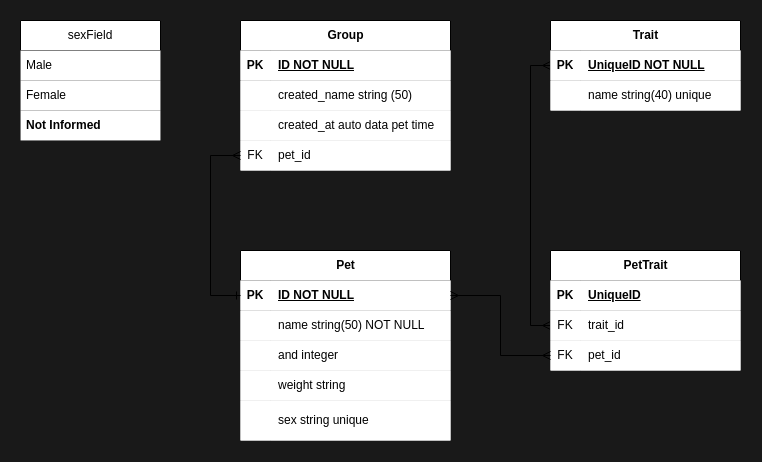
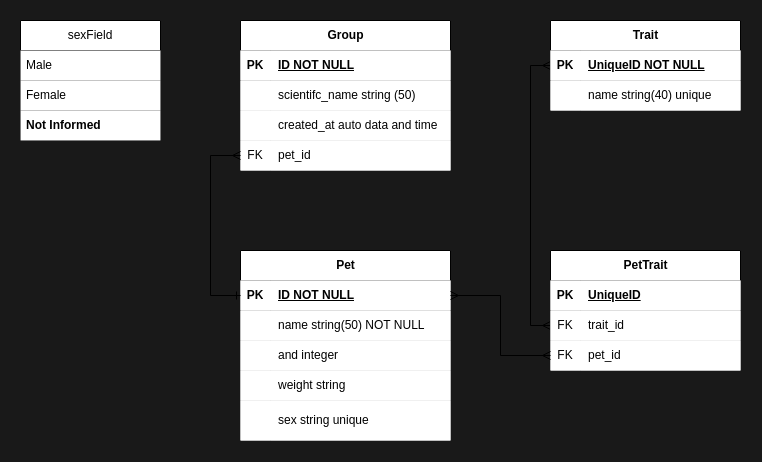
(354, 96) -> (358, 96)
(365, 126) -> (365, 126)
